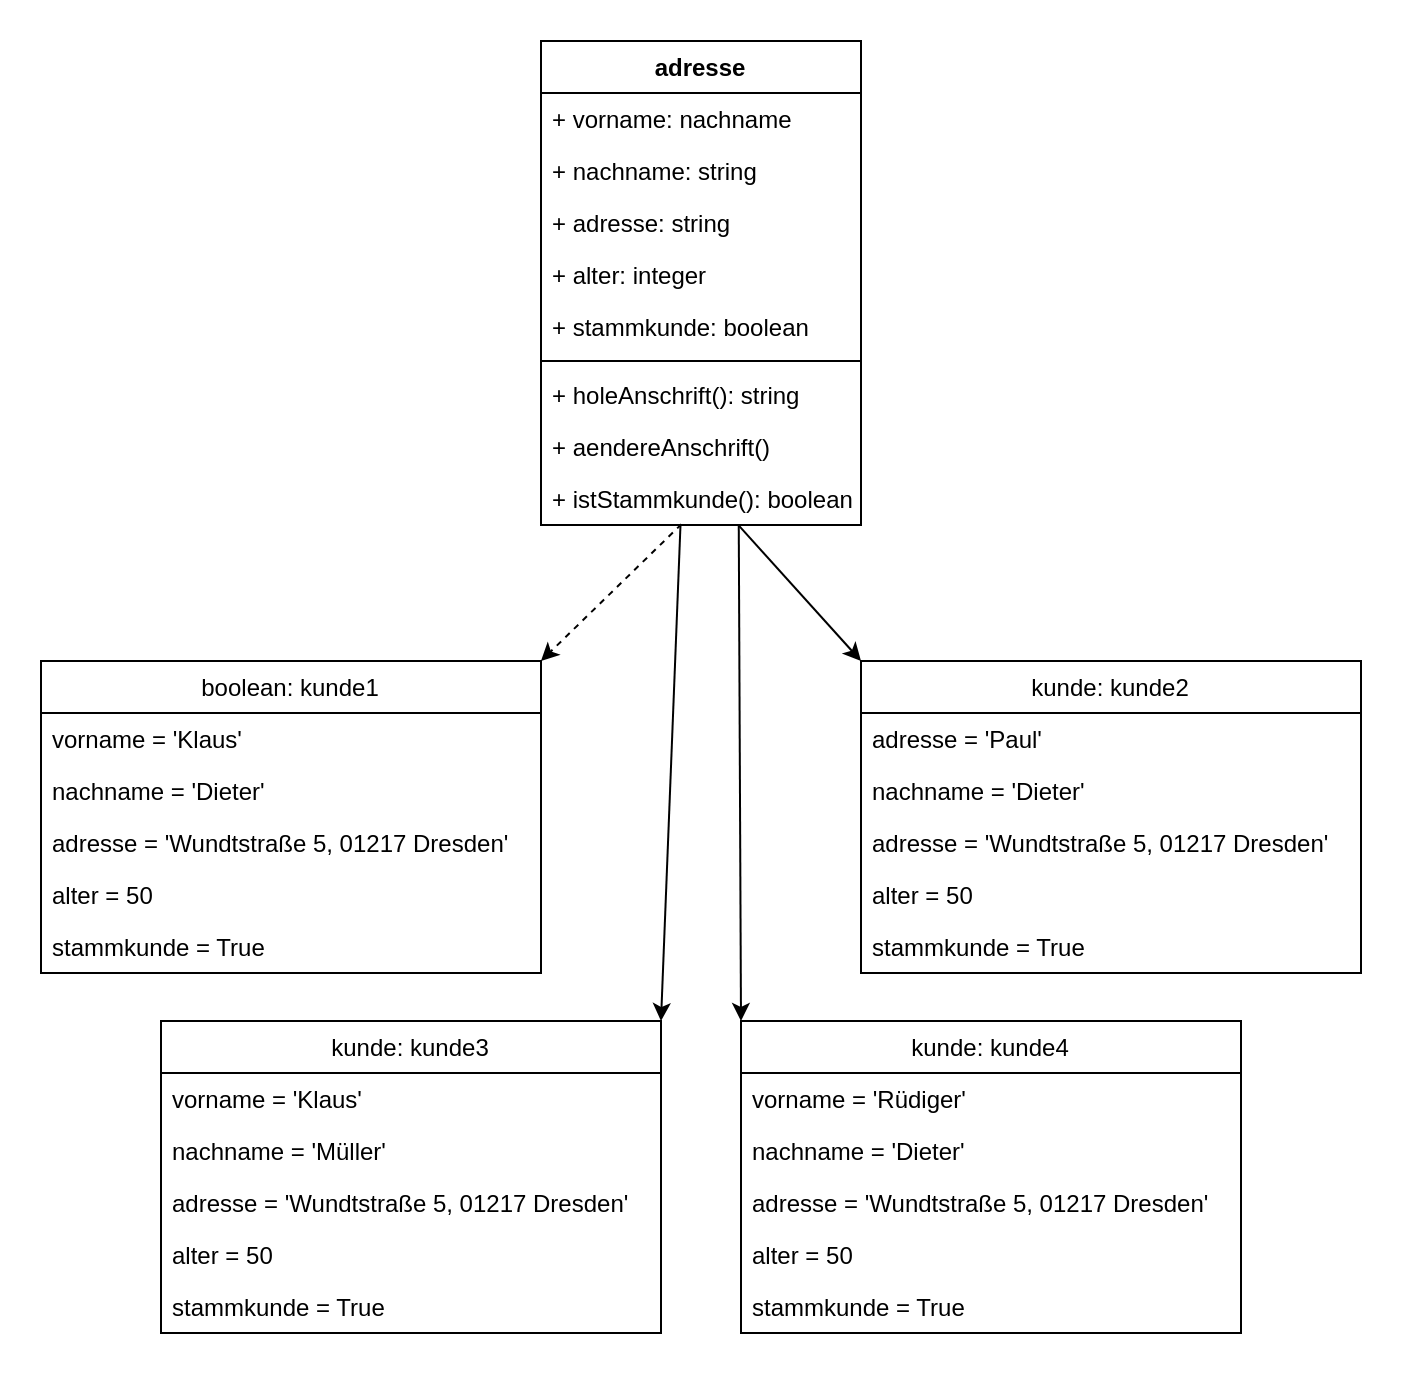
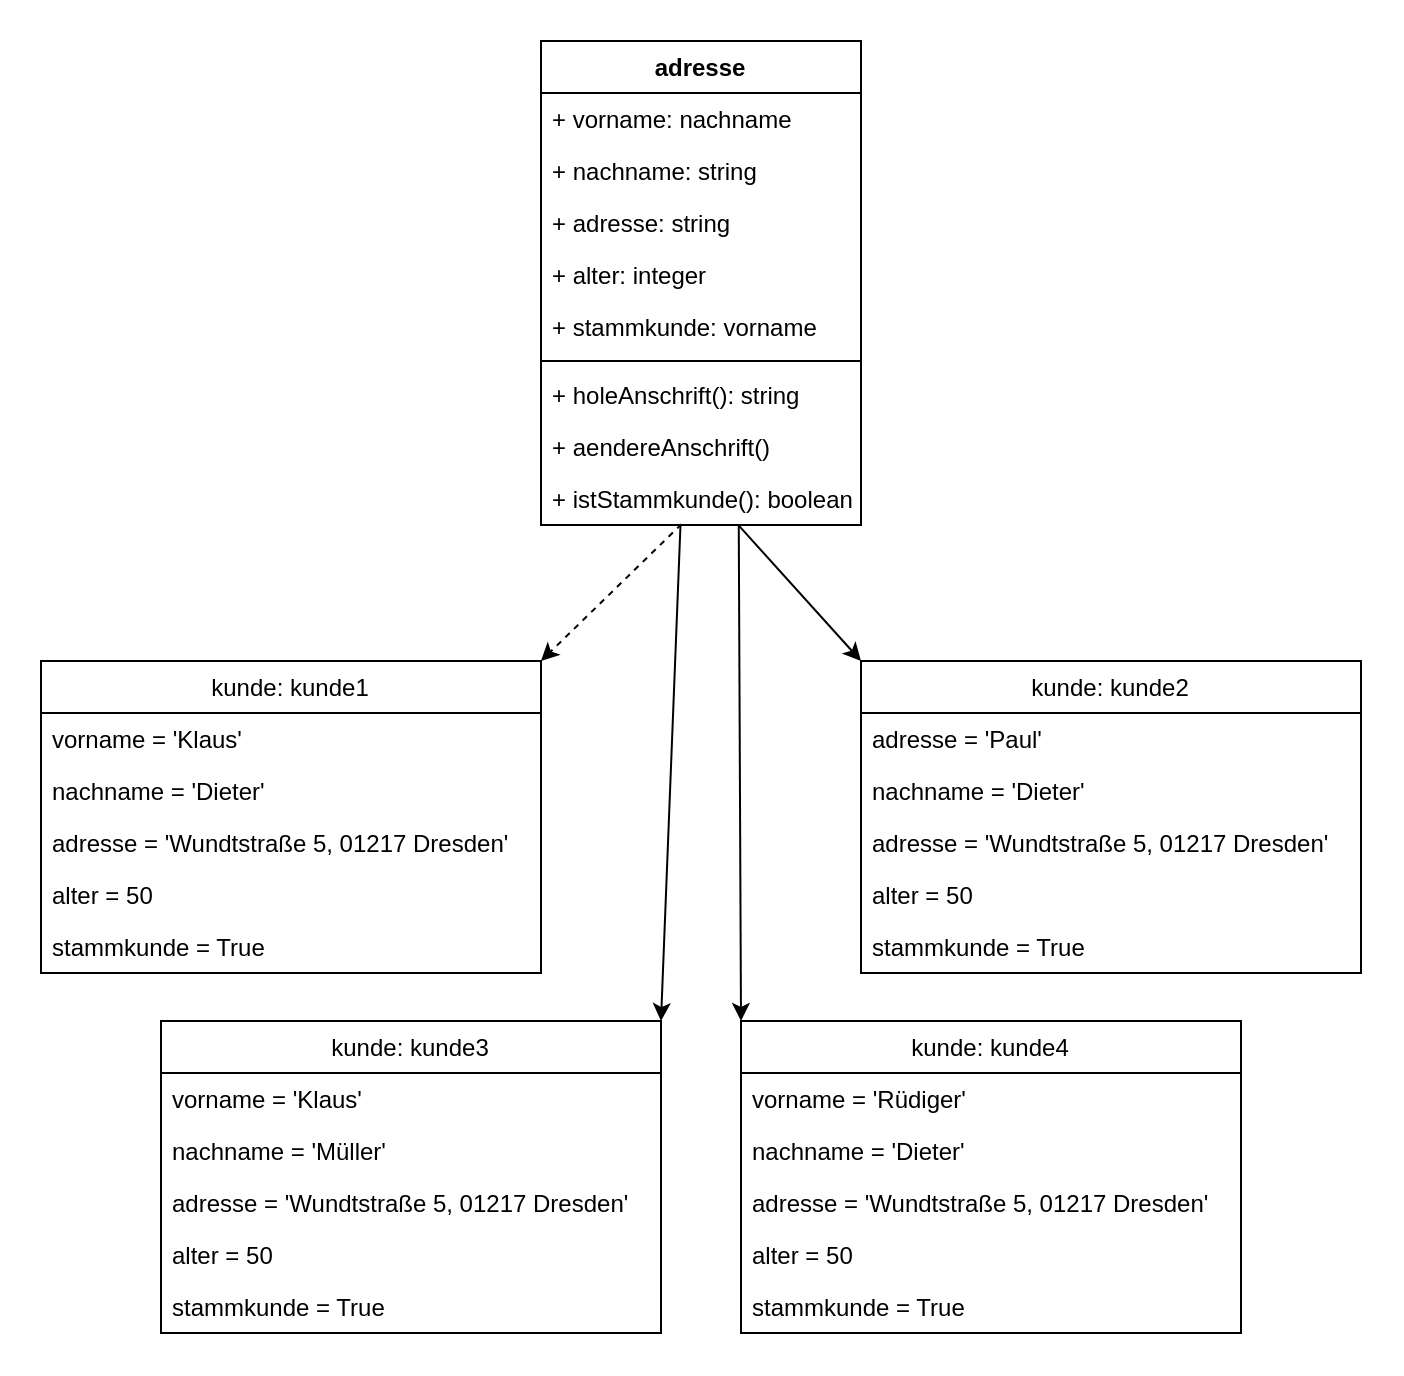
(681, 328) -> (684, 328)
(290, 688) -> (290, 688)
